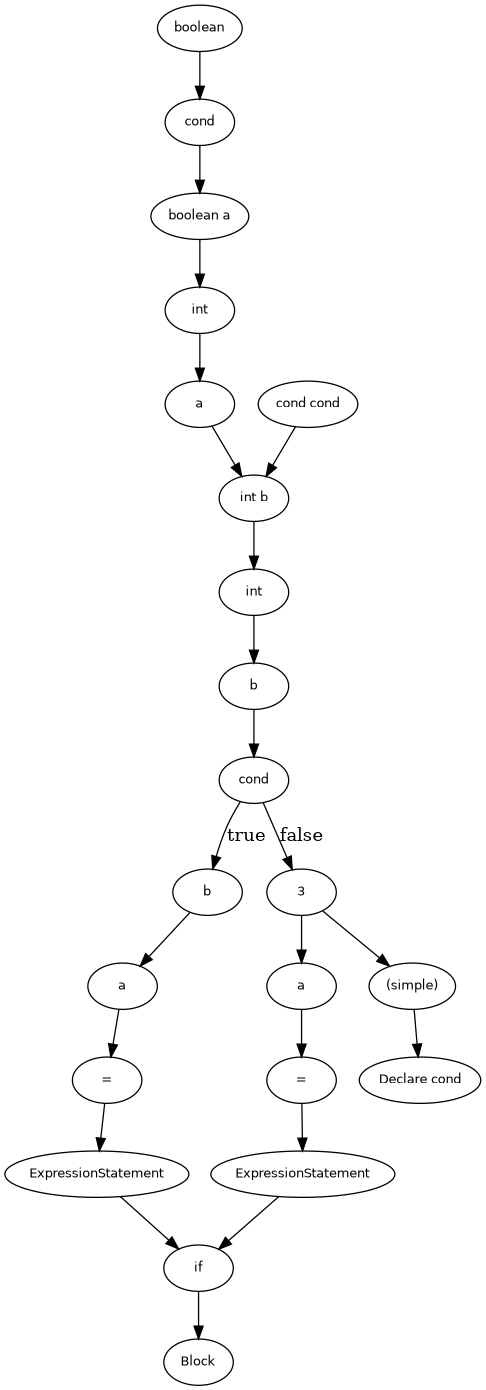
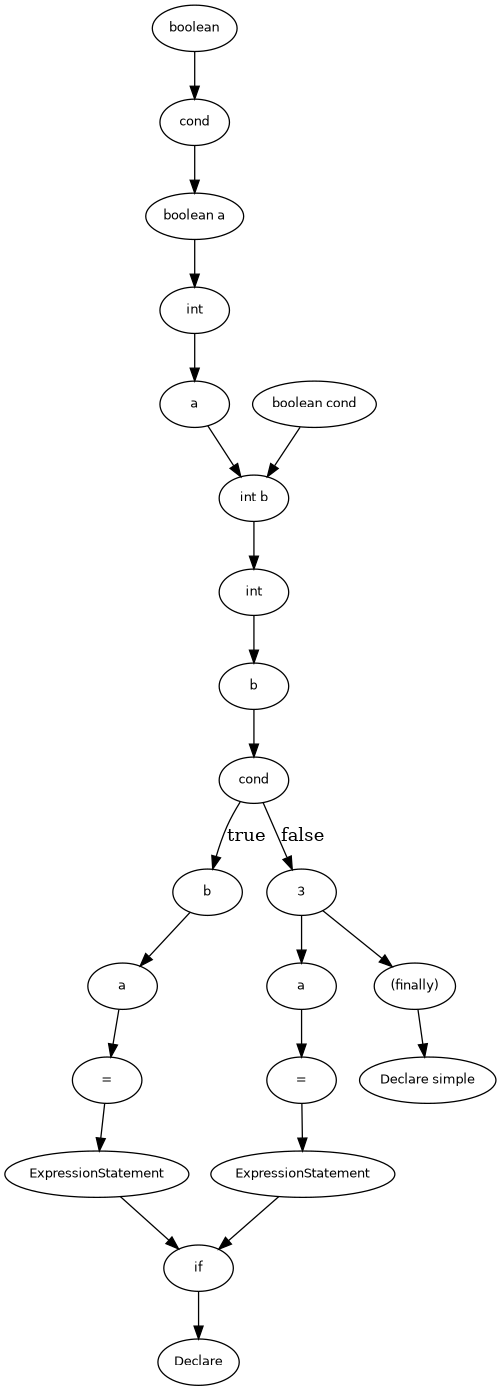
(308, 404) -> (314, 404)
(412, 986) -> (415, 986)
(420, 1080) -> (428, 1080)
(199, 1362) -> (199, 1362)
